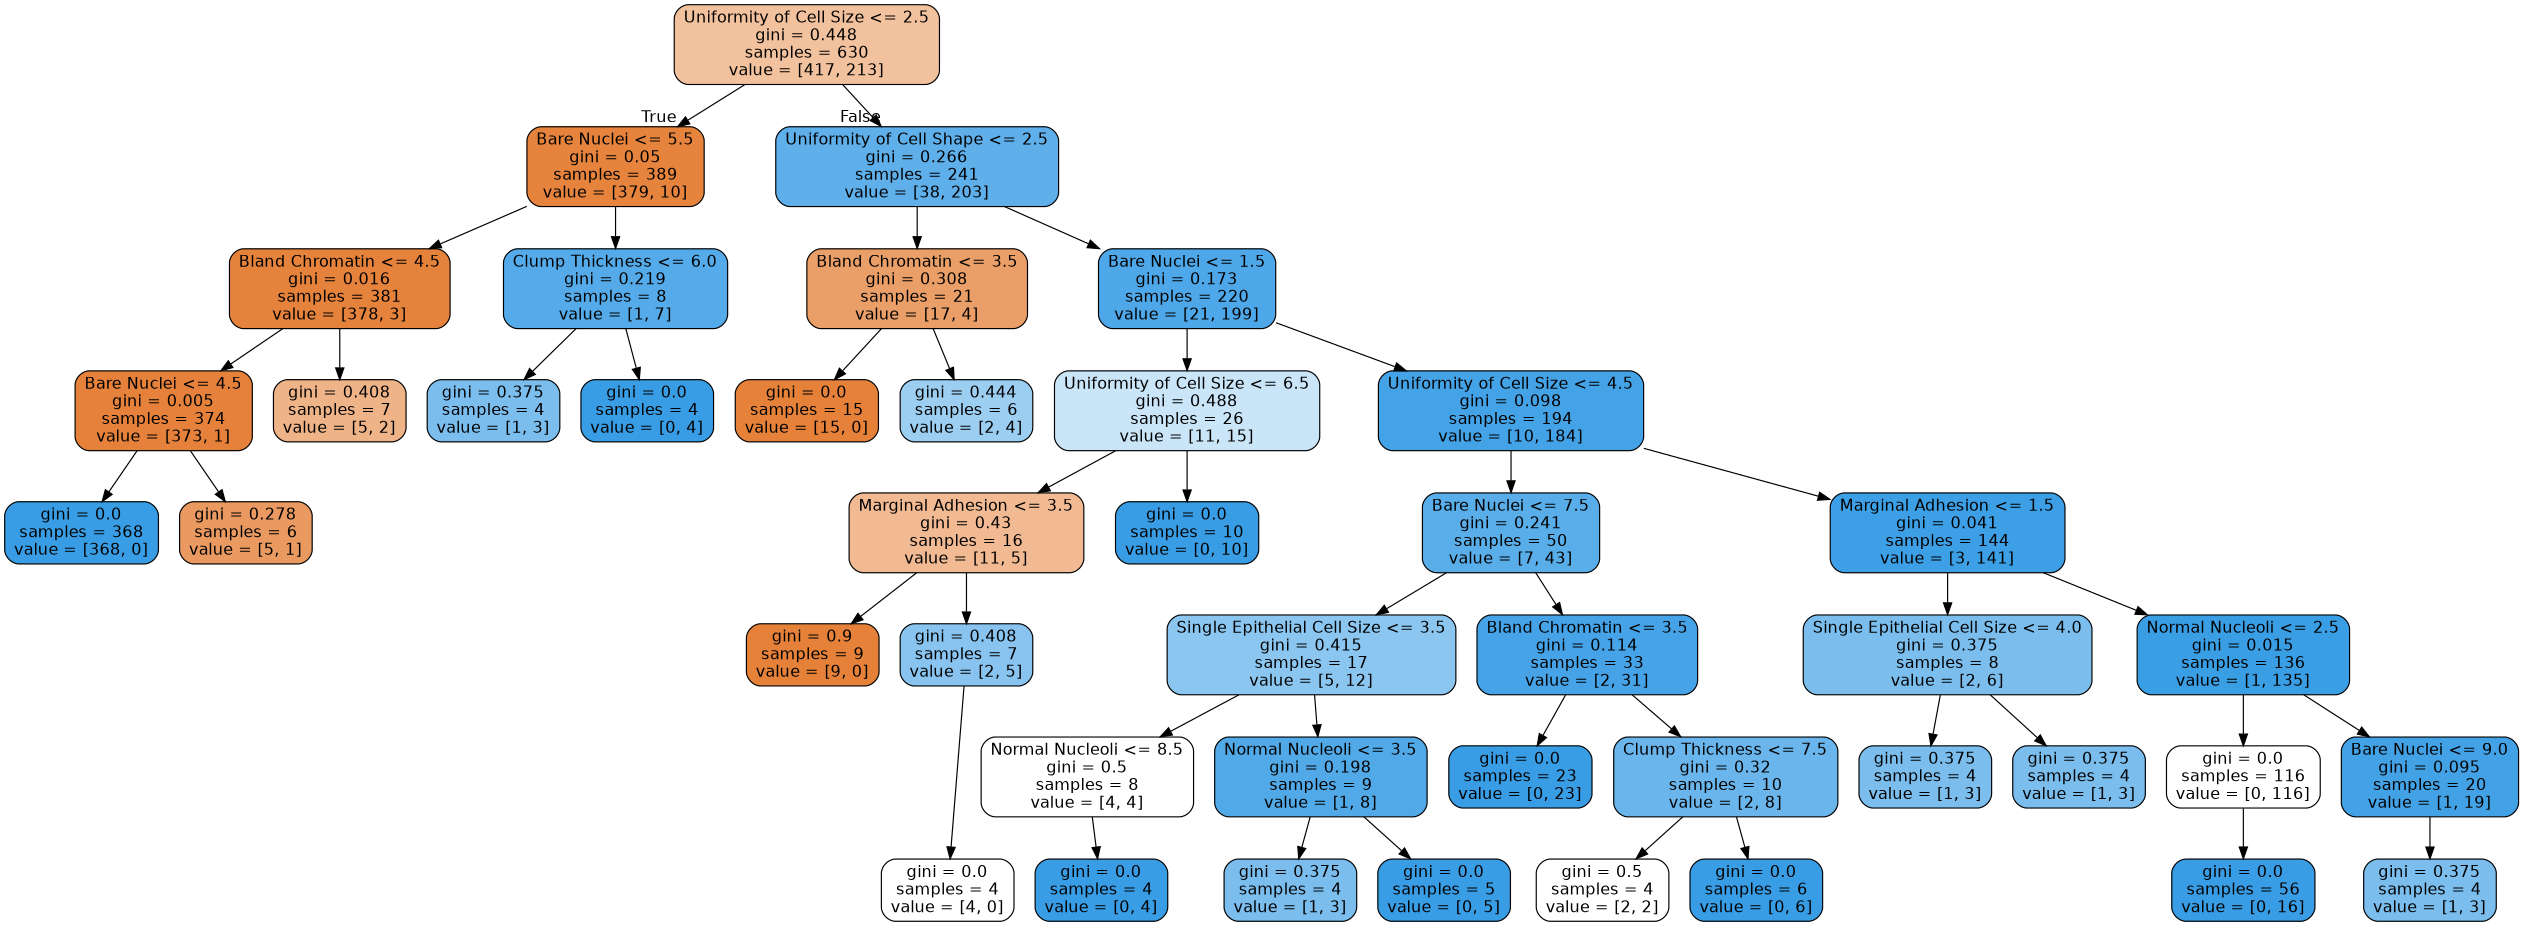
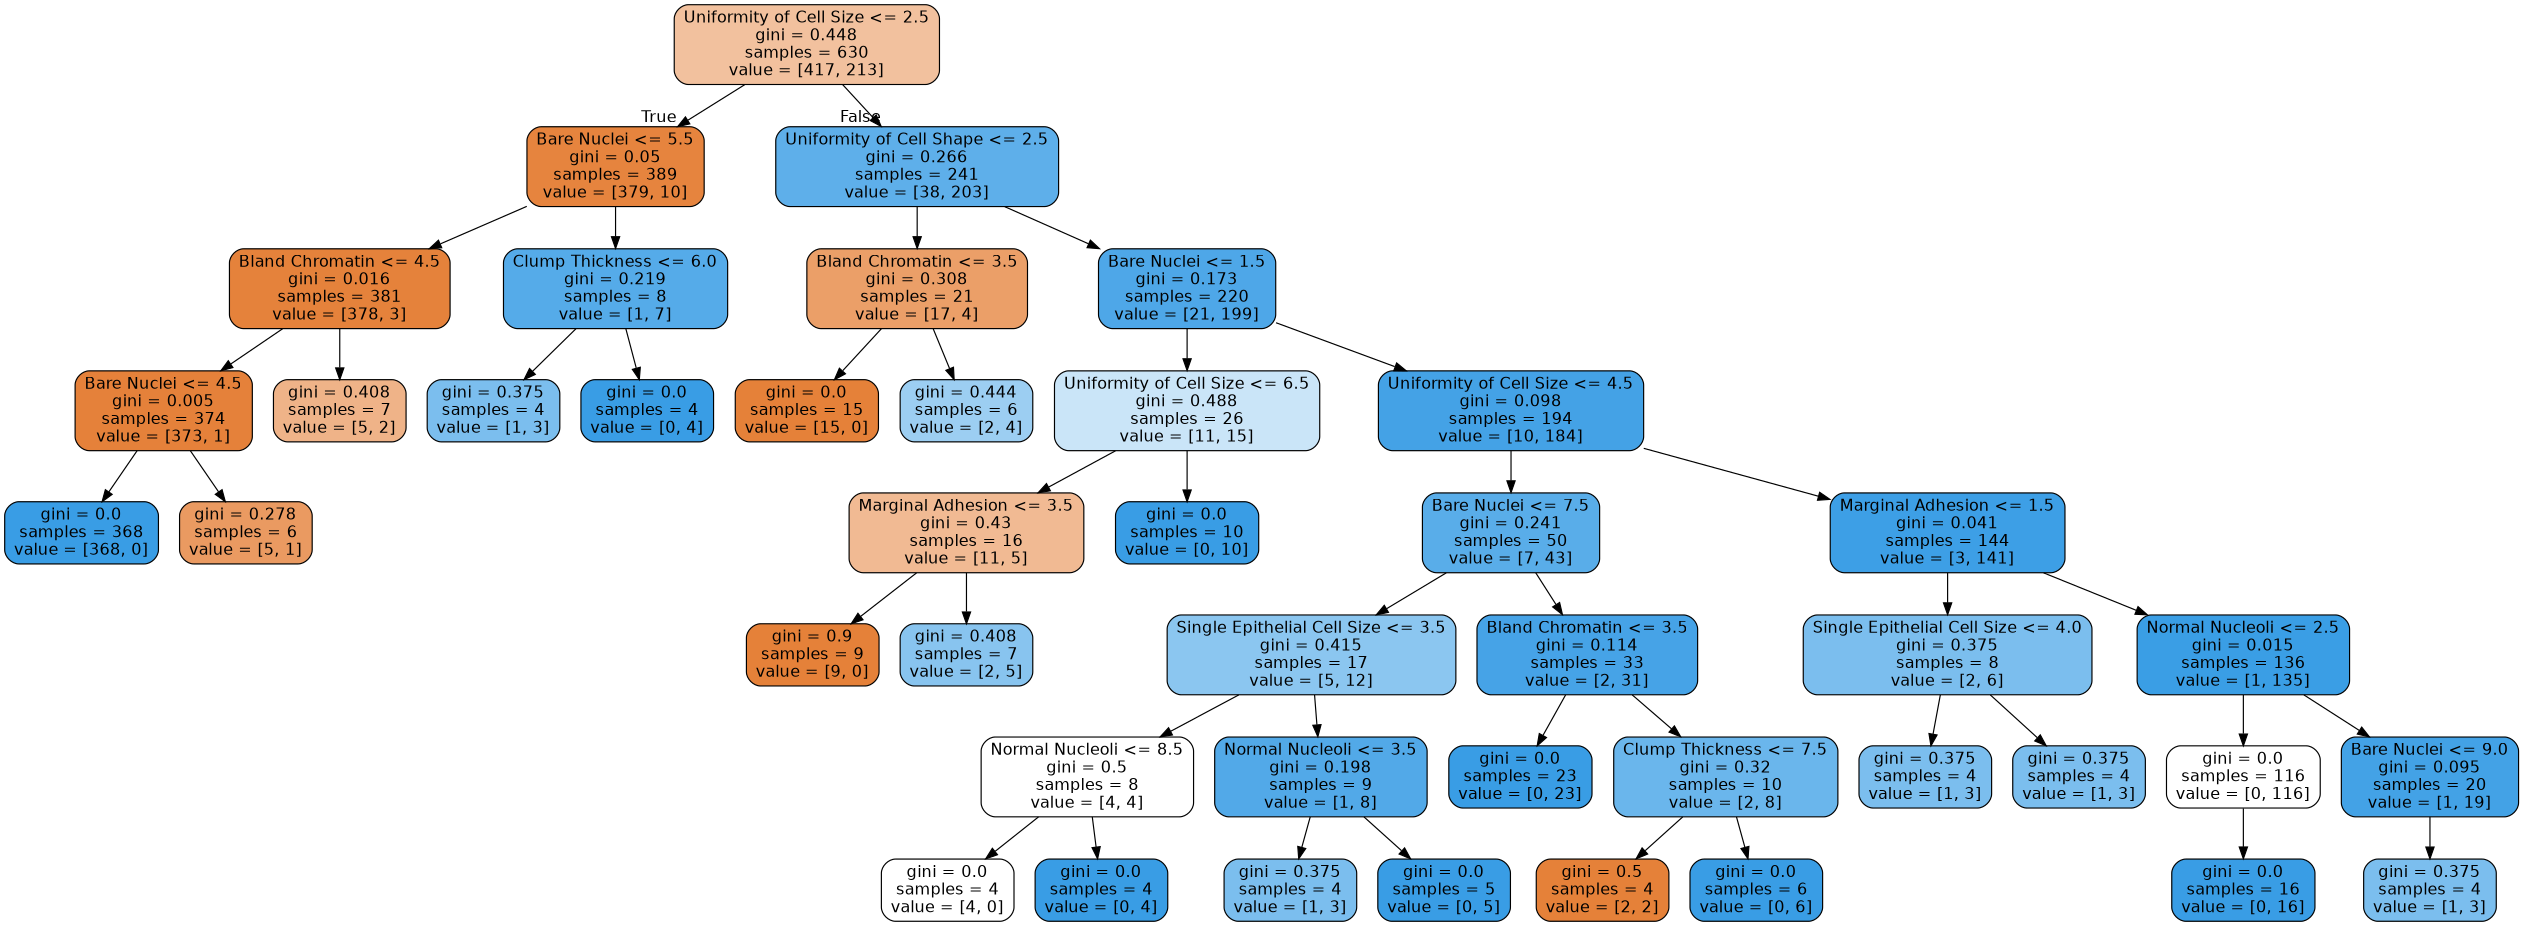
(958, 767) -> (1017, 834)
(1603, 890) -> (1603, 890)
(2243, 890) -> (2243, 890)
